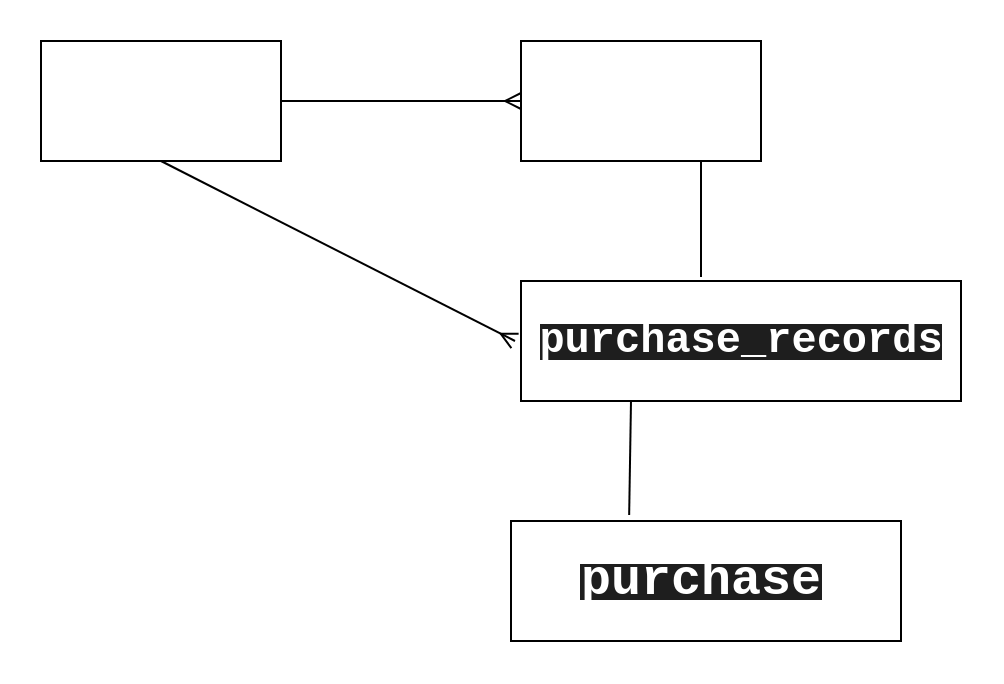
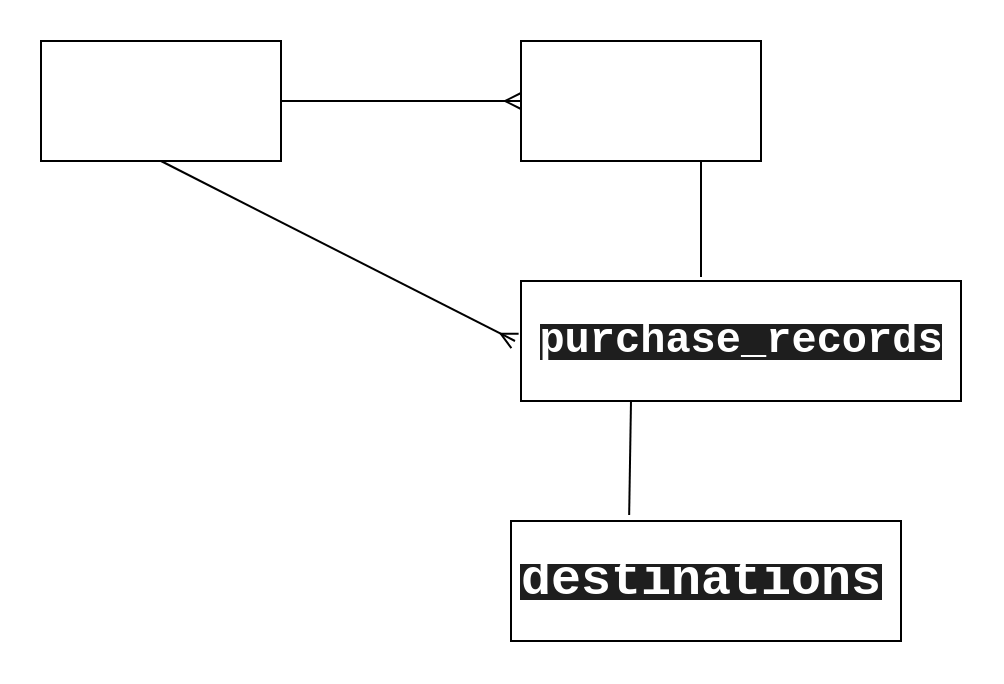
(702, 581) -> (702, 581)
